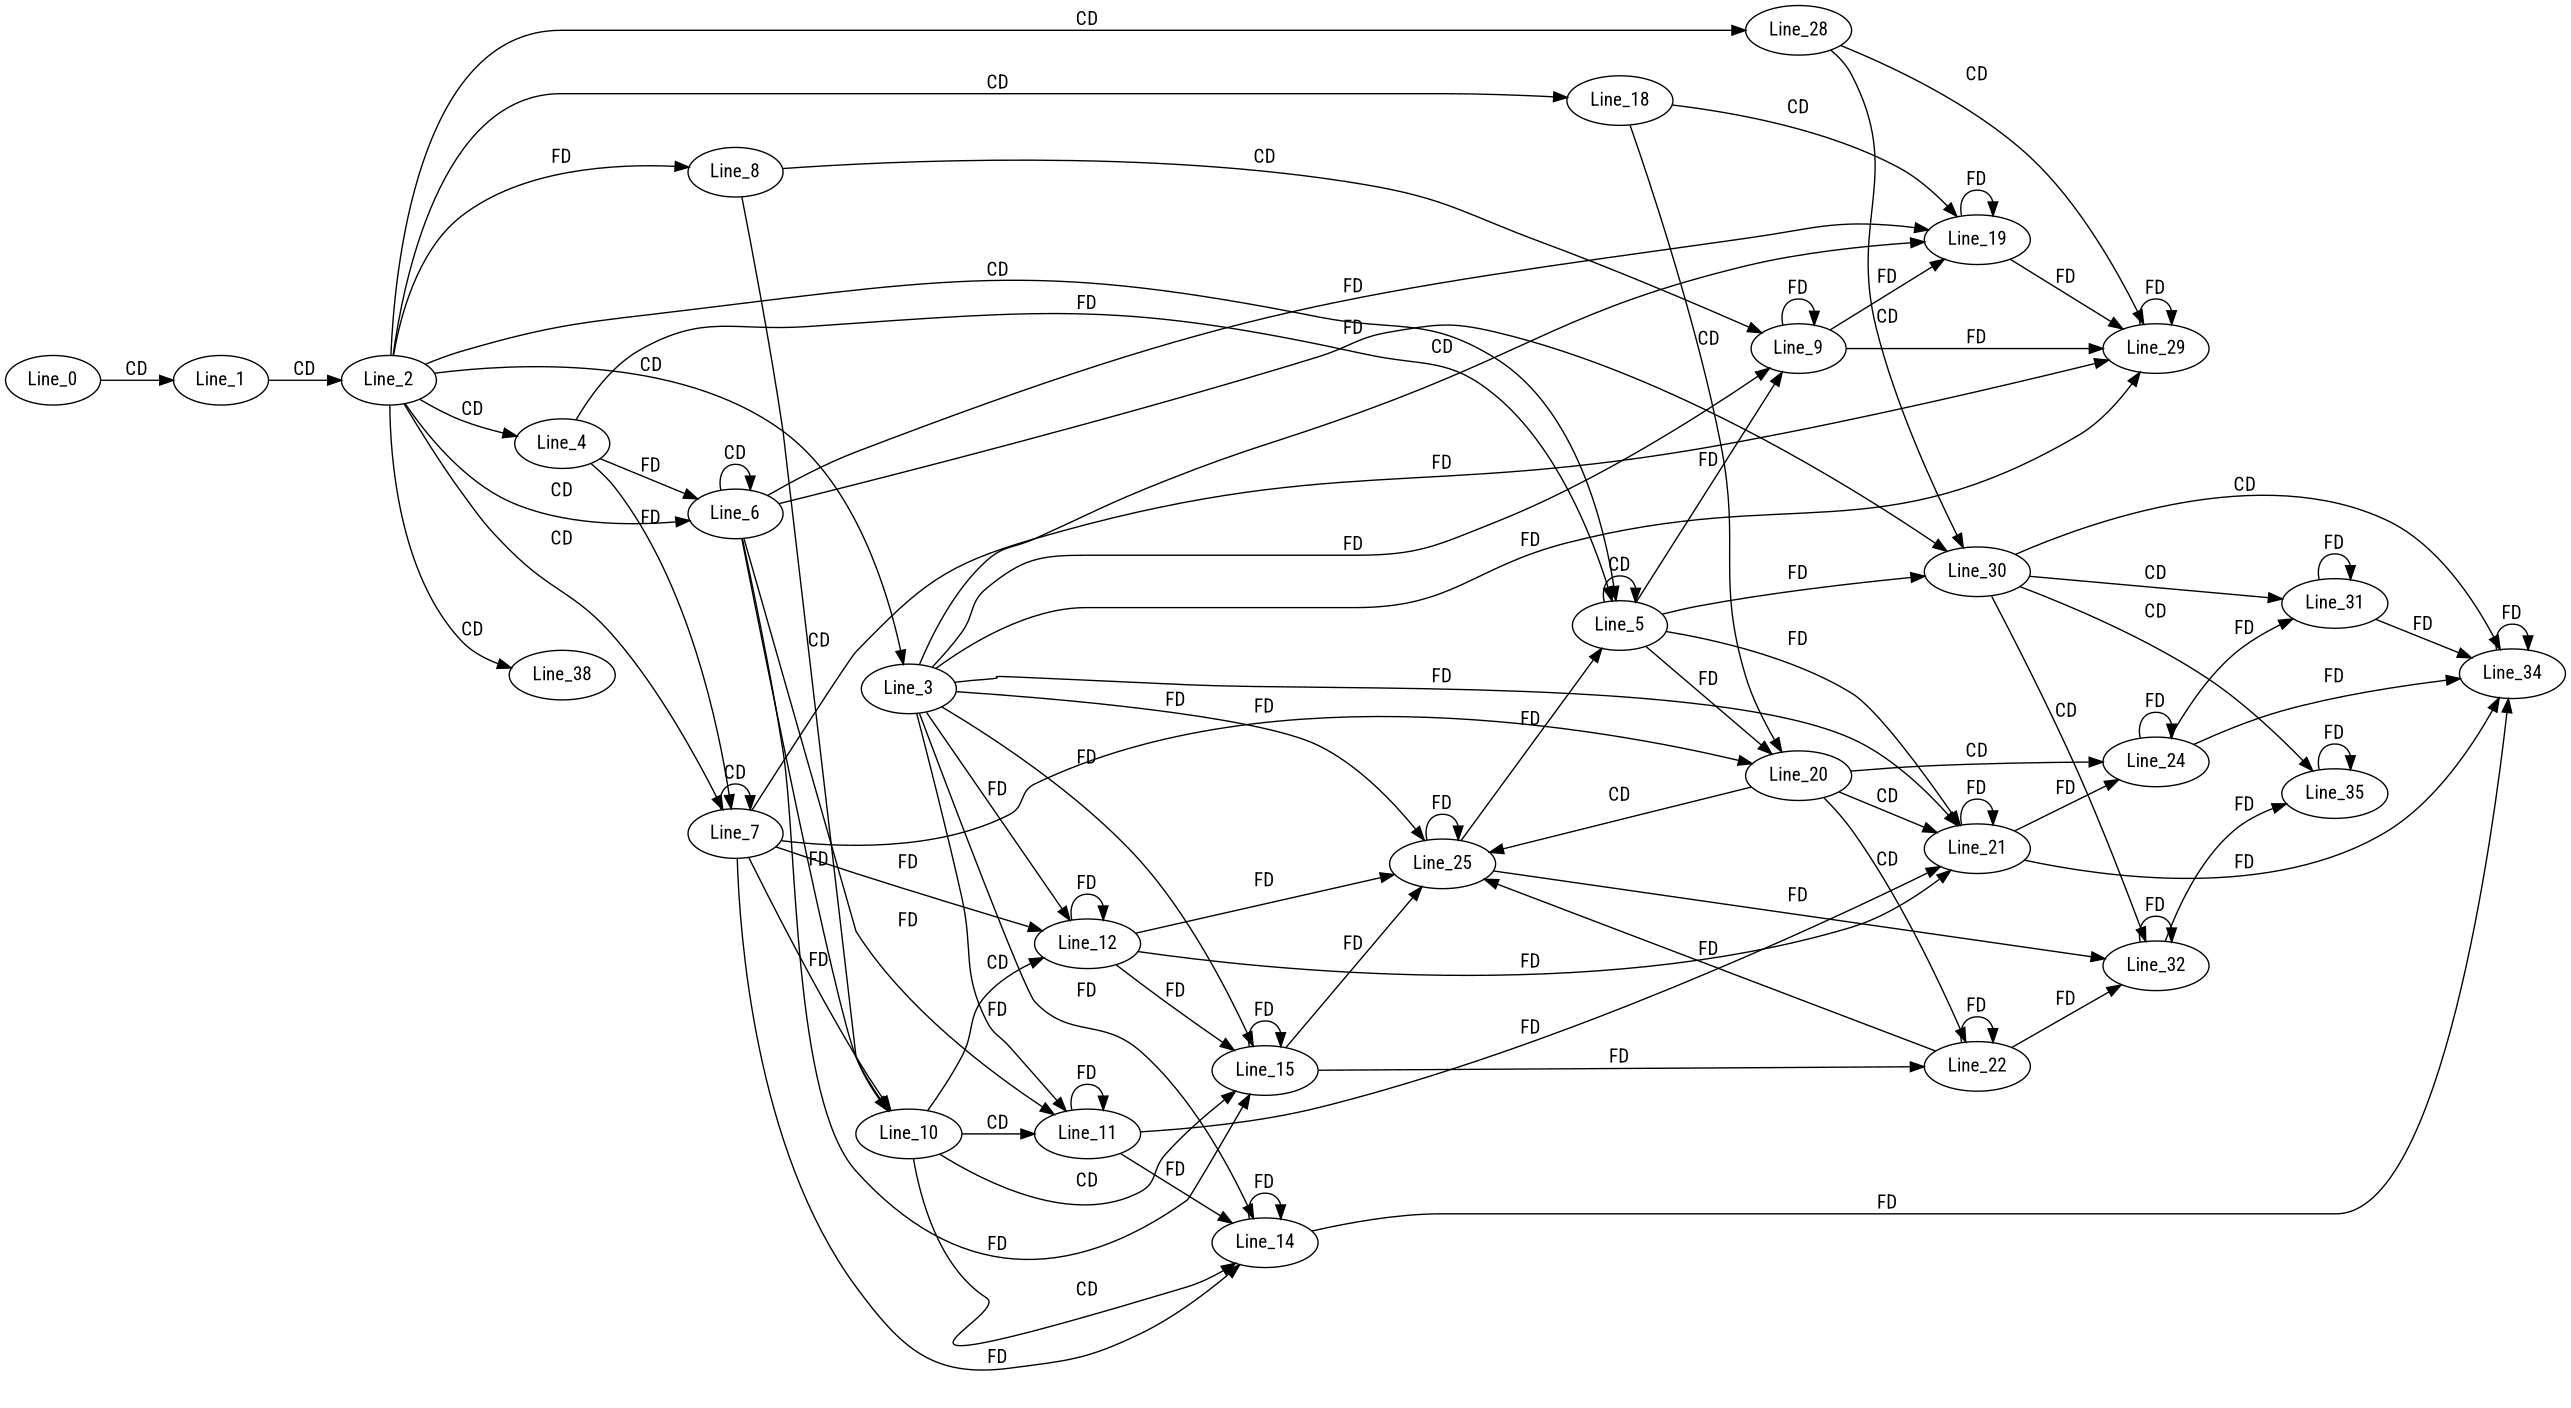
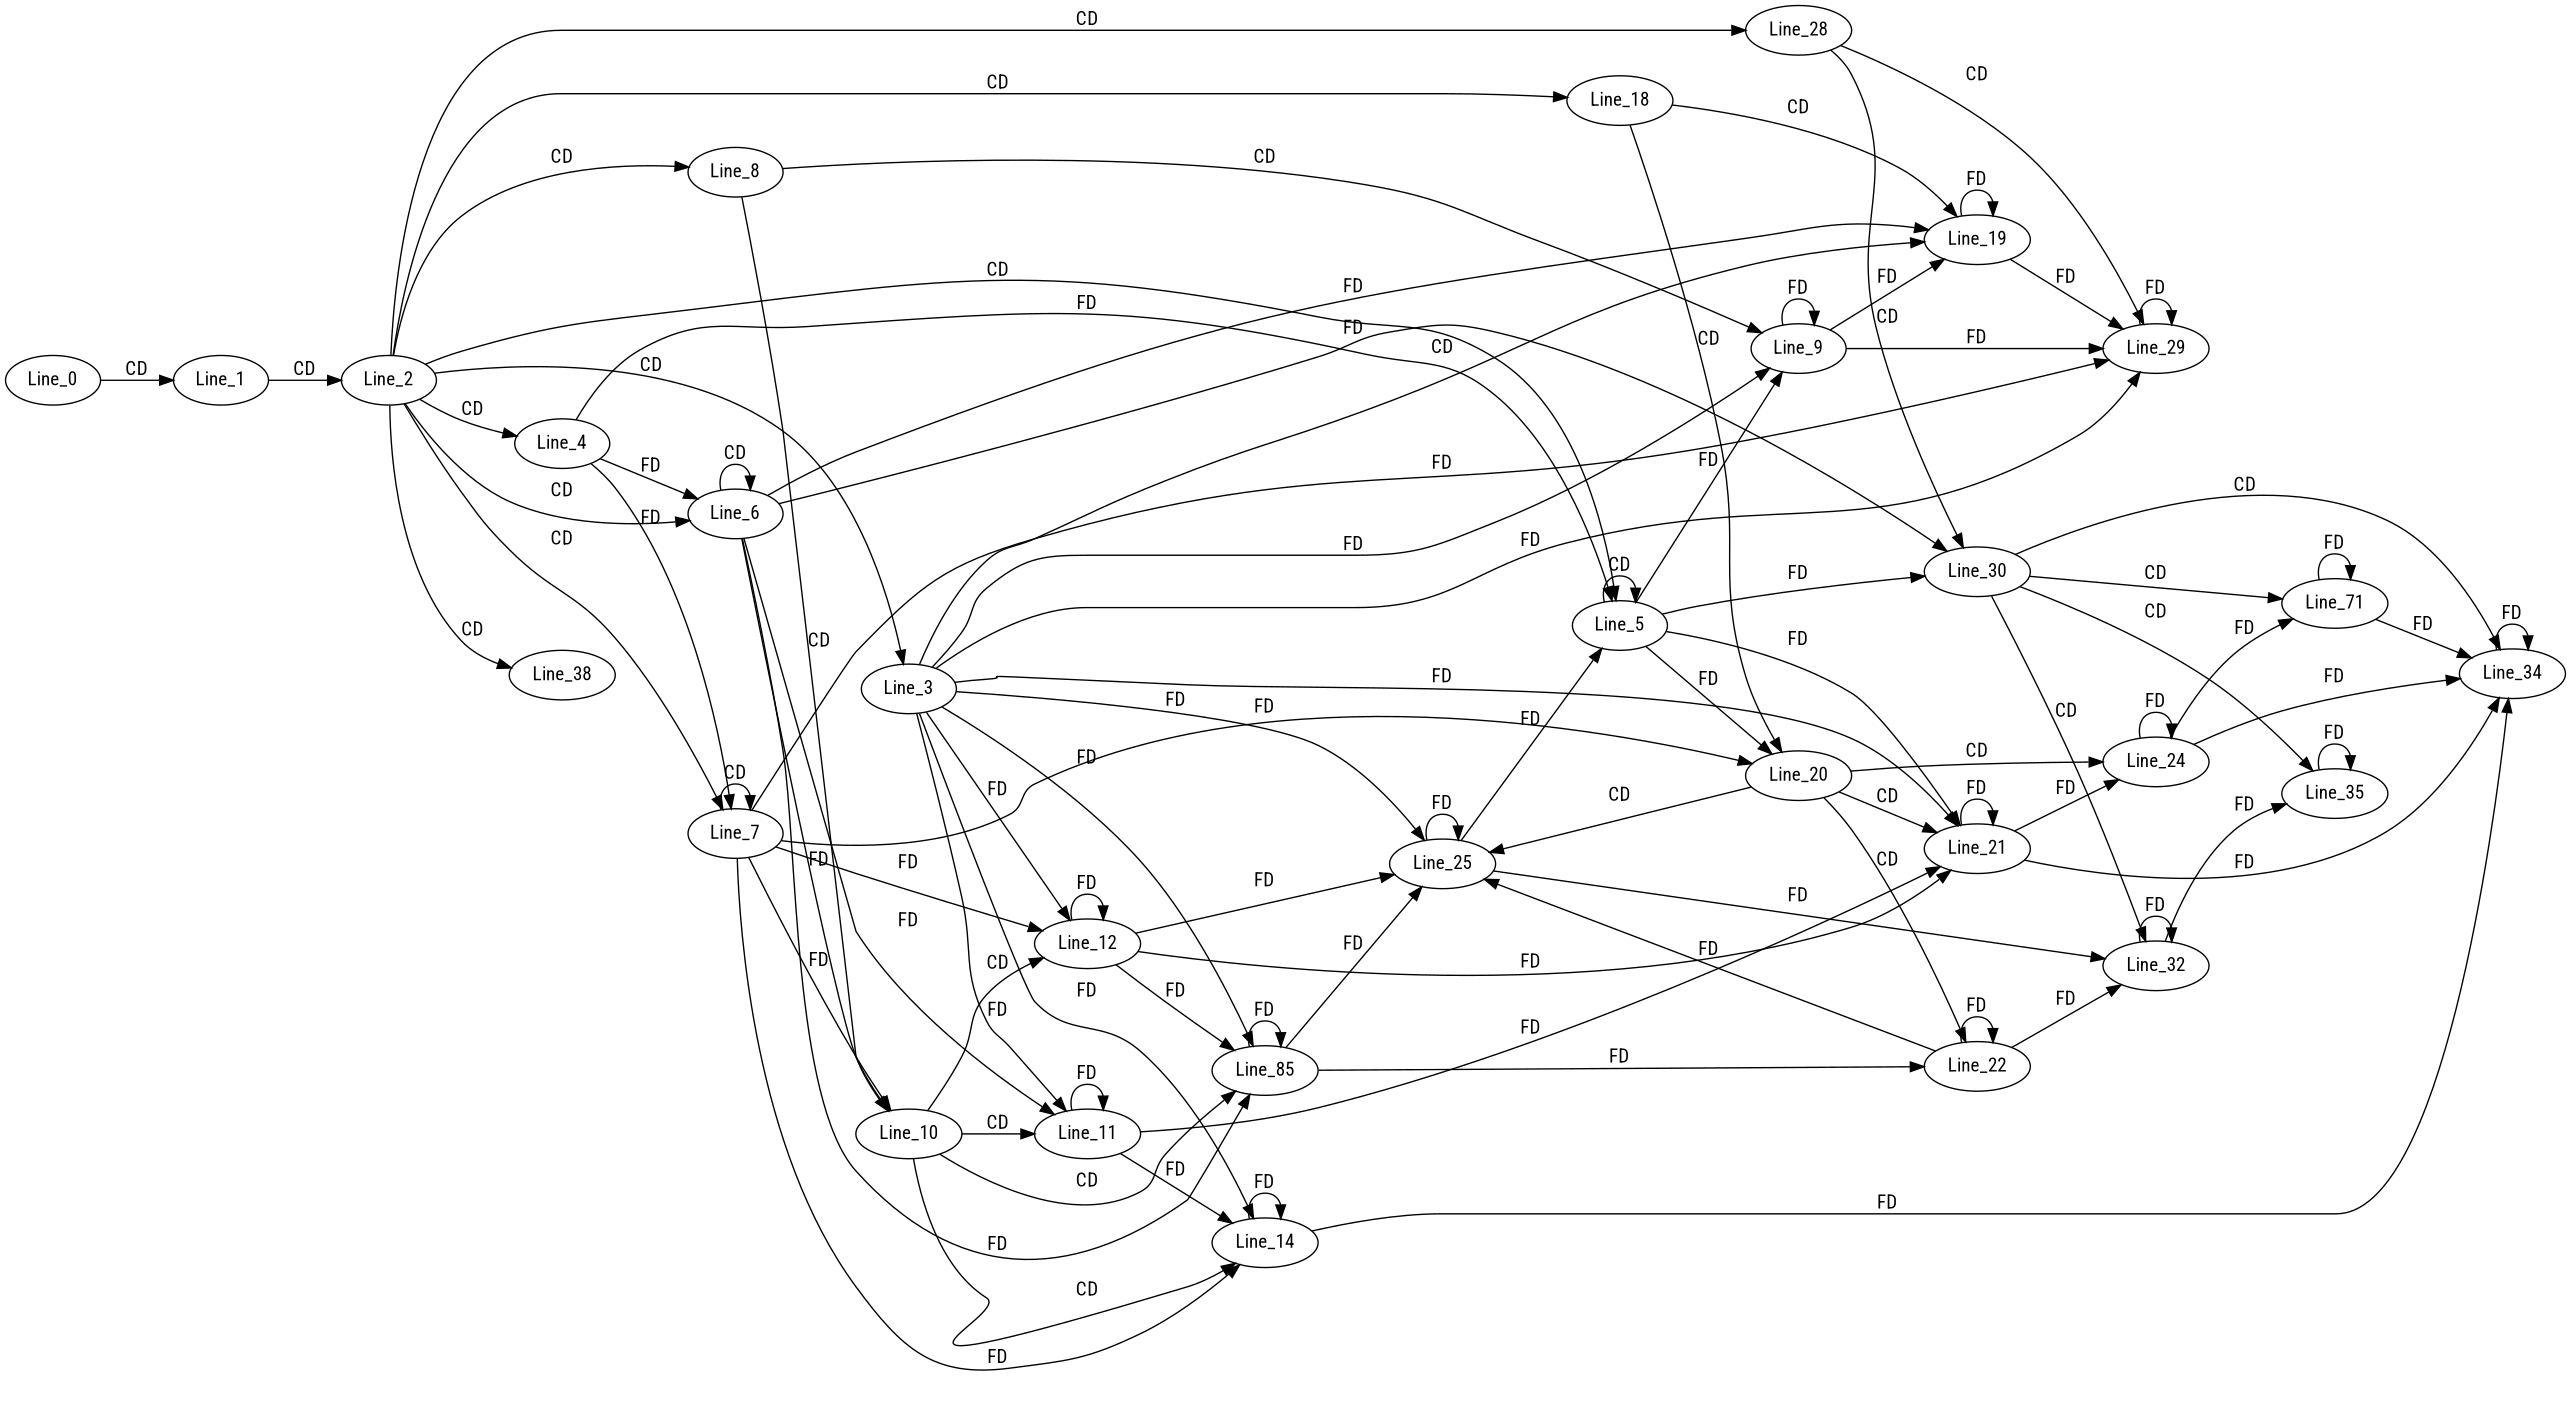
(562, 158) -> (562, 158)
(2335, 603) -> (2335, 603)
(1265, 1071) -> (1265, 1071)
